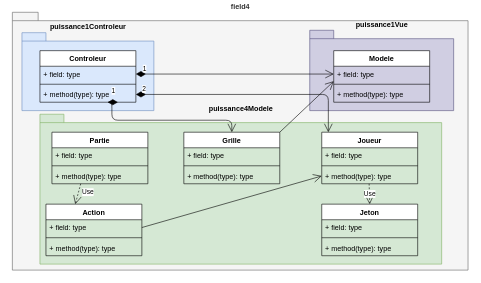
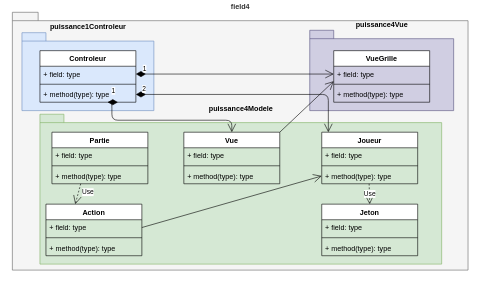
(382, 24) -> (382, 24)
(382, 59) -> (382, 59)
(232, 140) -> (232, 140)
